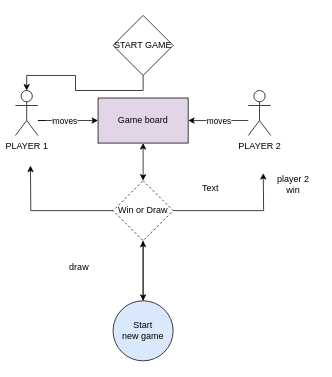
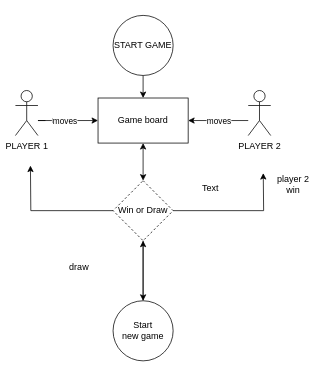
(143, 45) -> (143, 45)
(75, 88) -> (143, 90)
(143, 120) -> (143, 120)
(143, 330) -> (143, 330)
